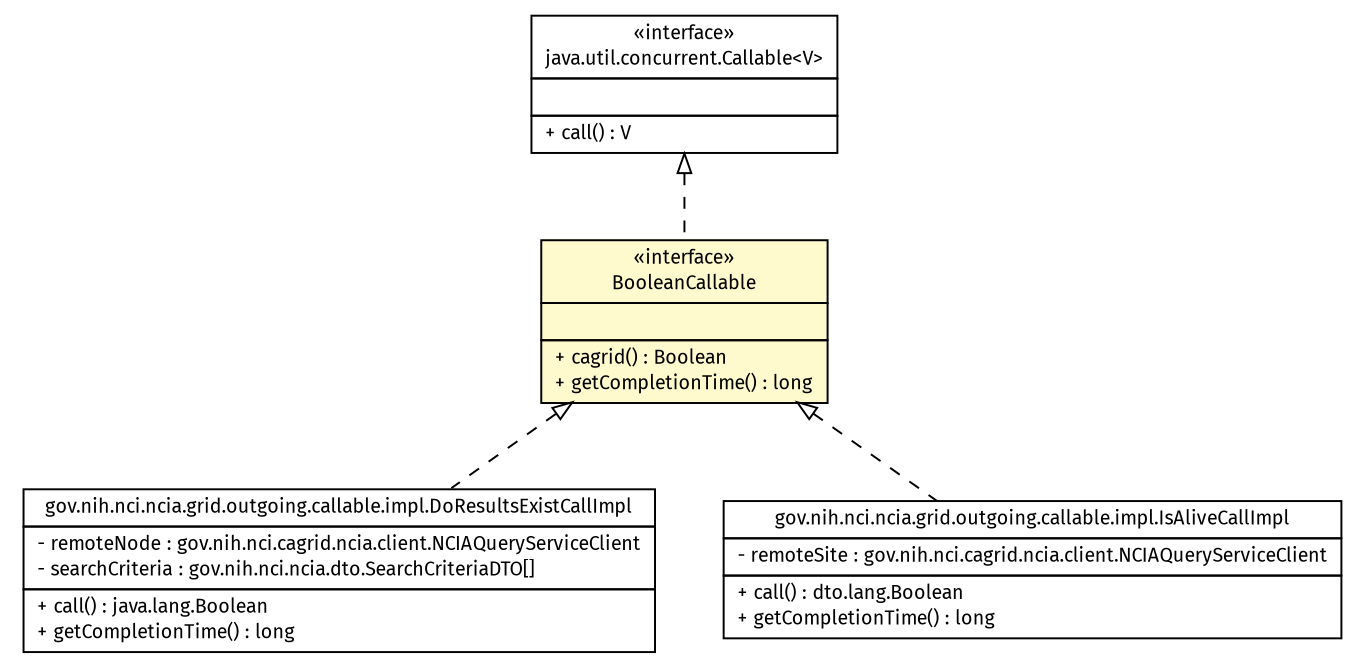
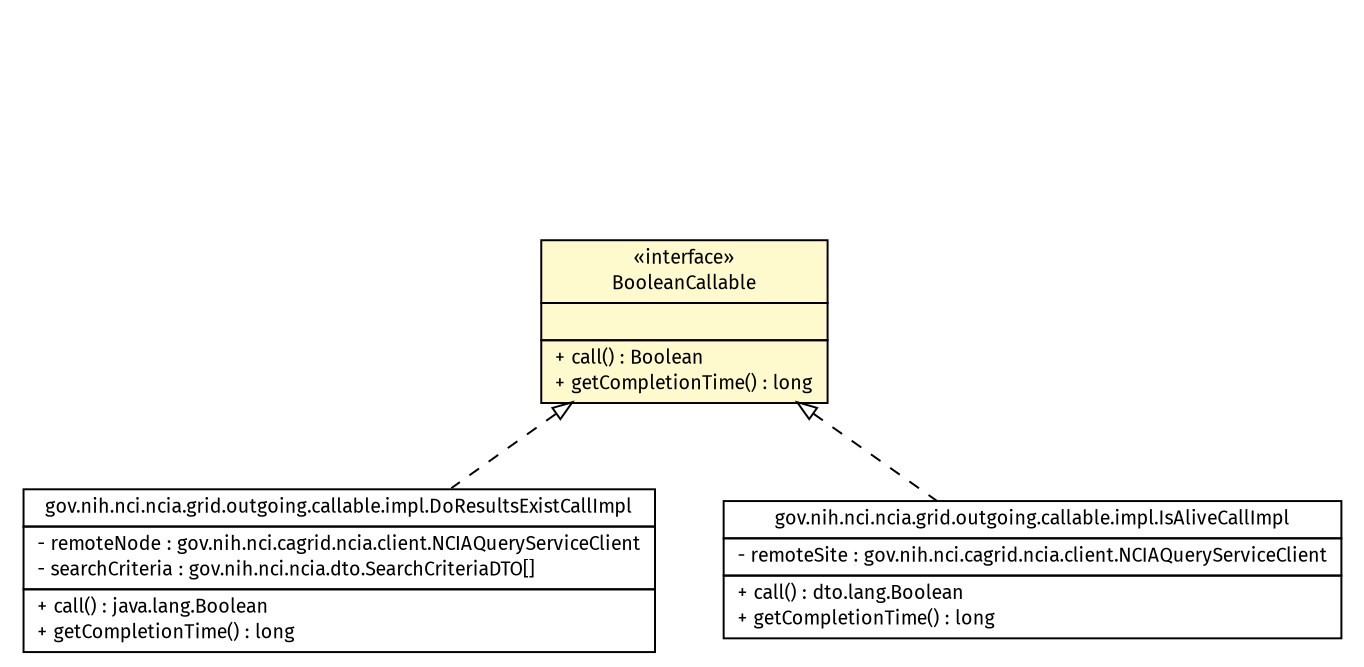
(684, 84) -> none
(641, 358) -> (630, 358)
